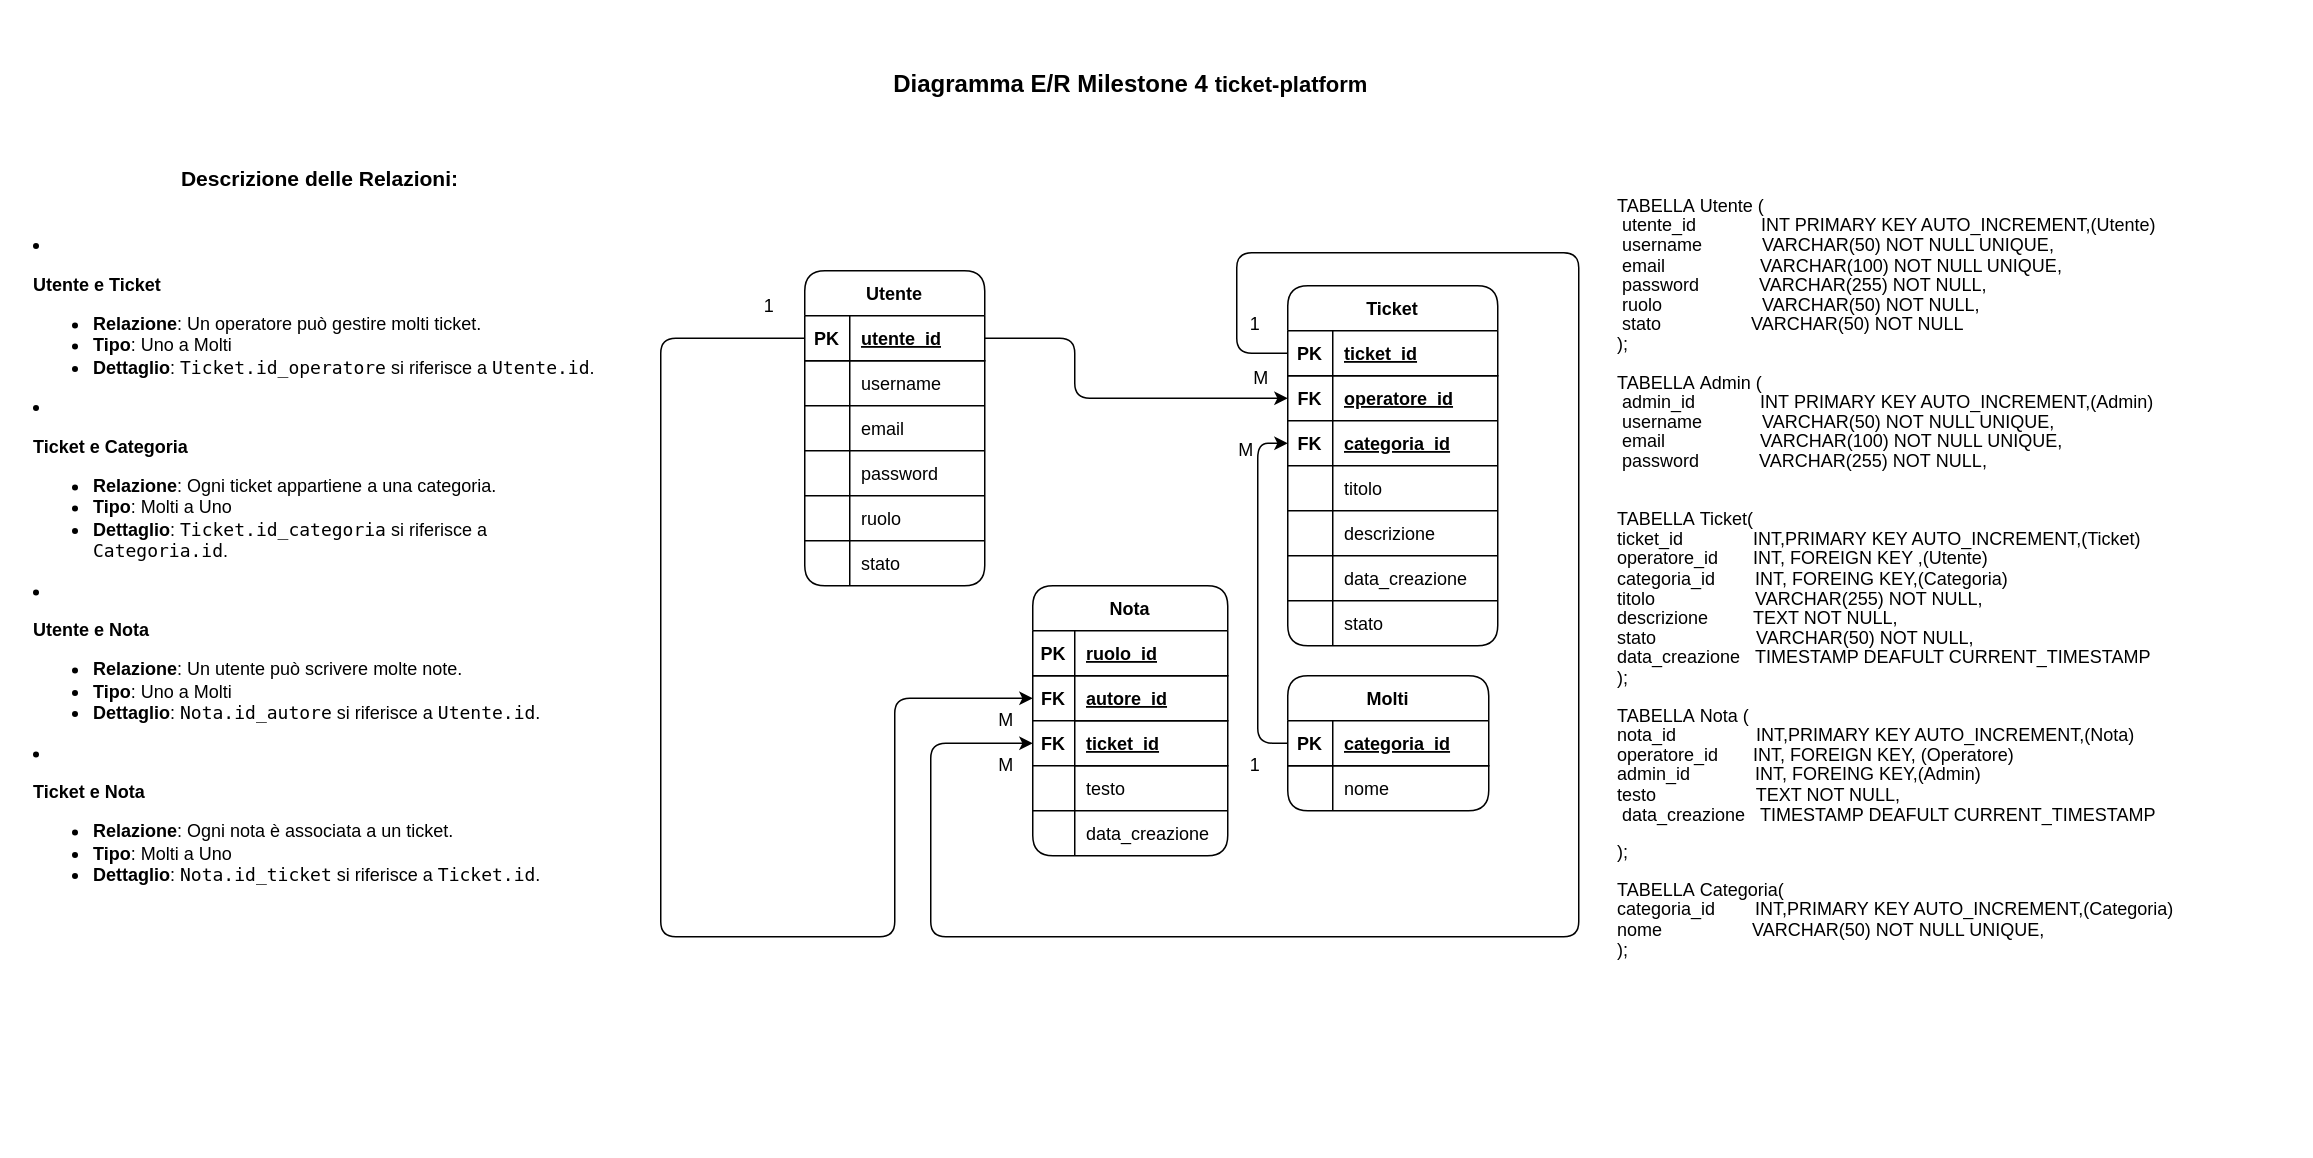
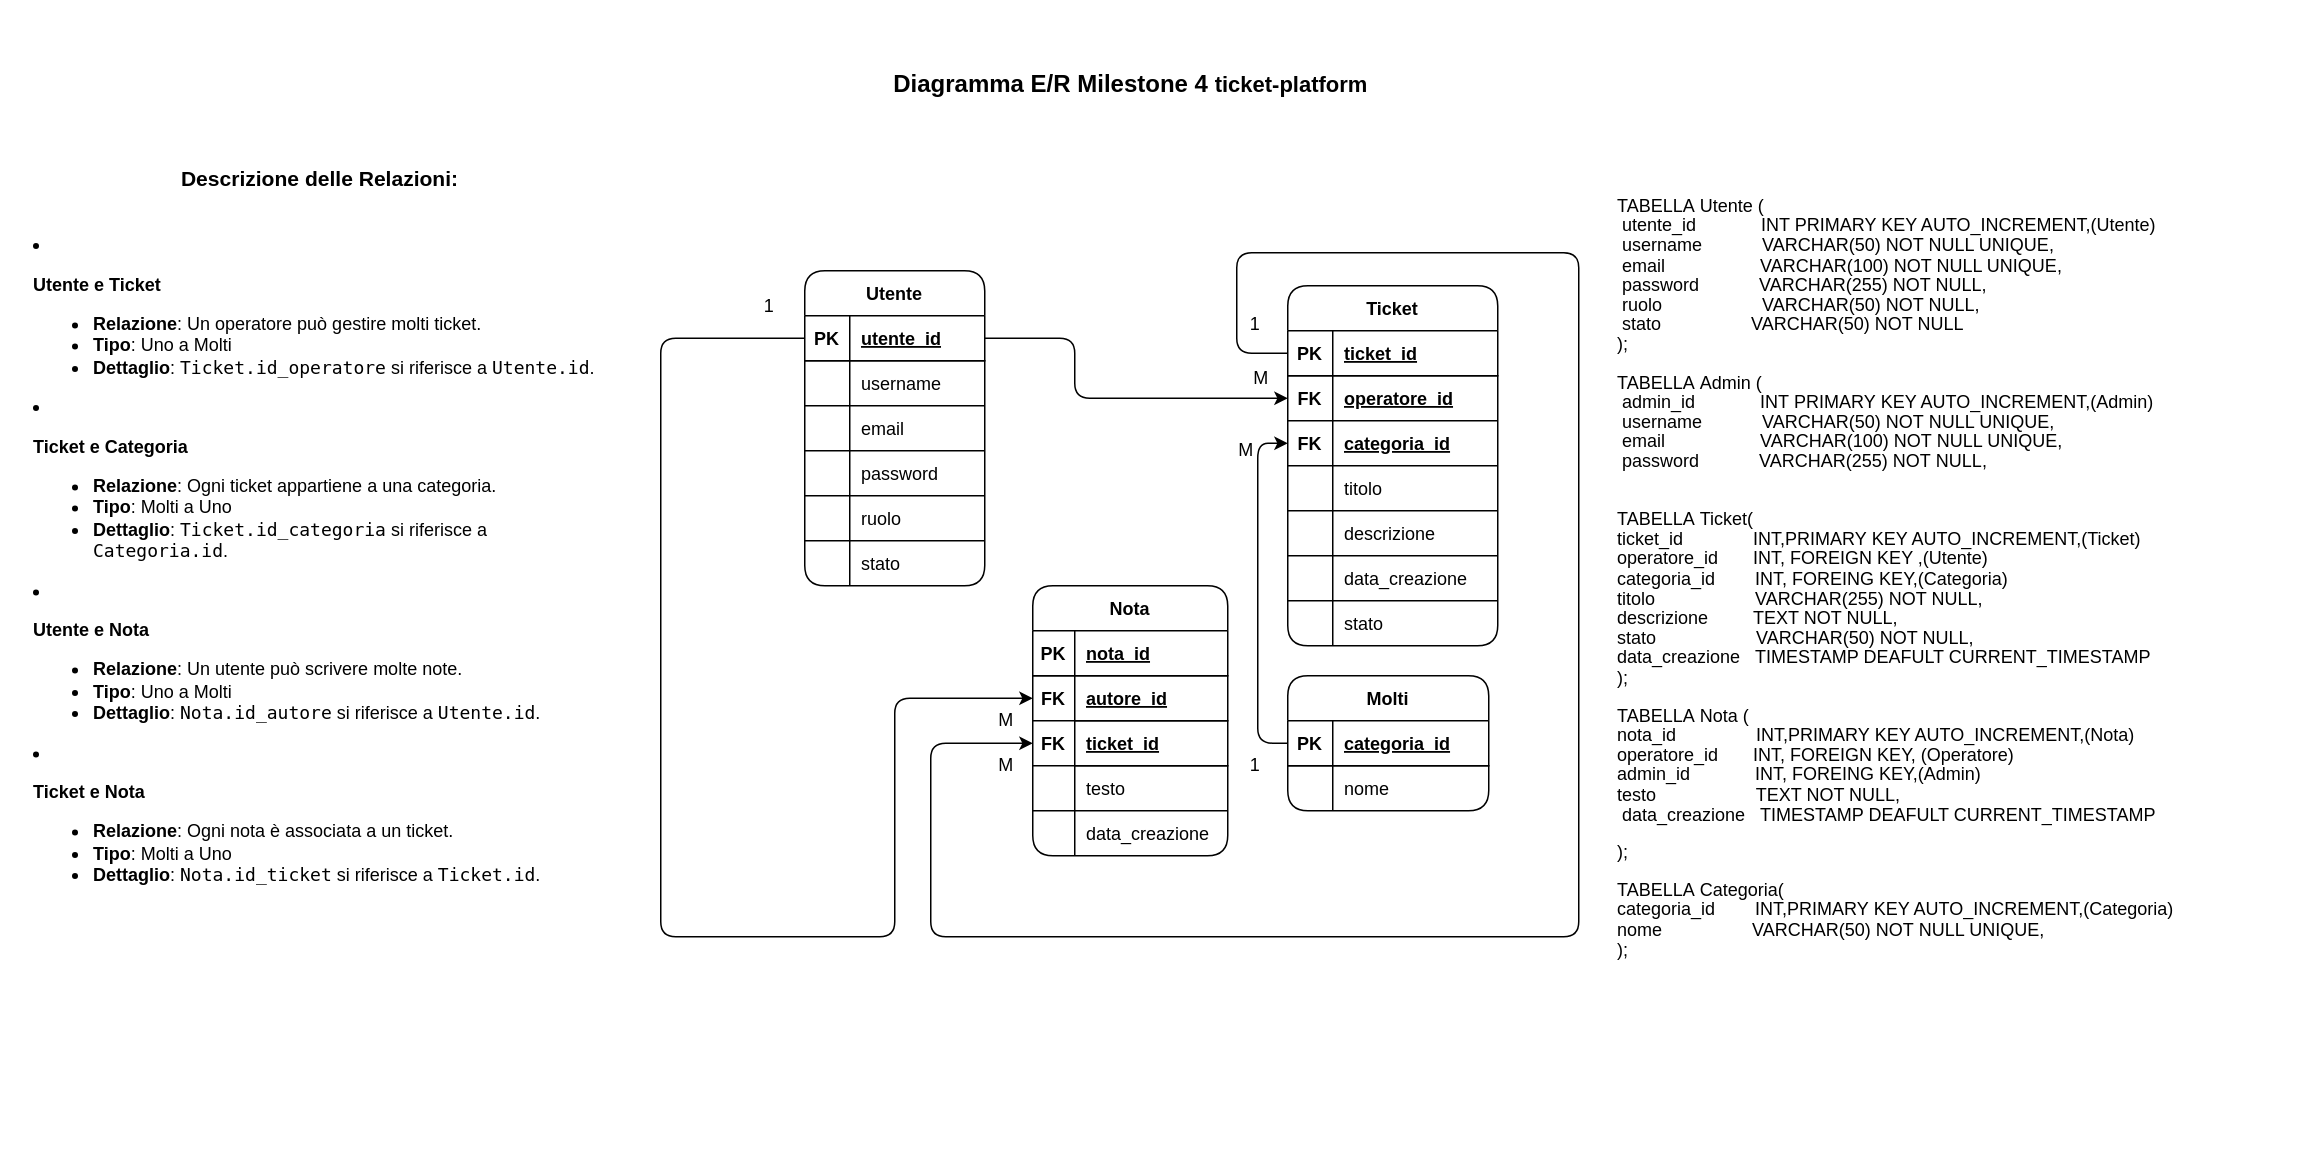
(1122, 654) -> (1119, 654)
